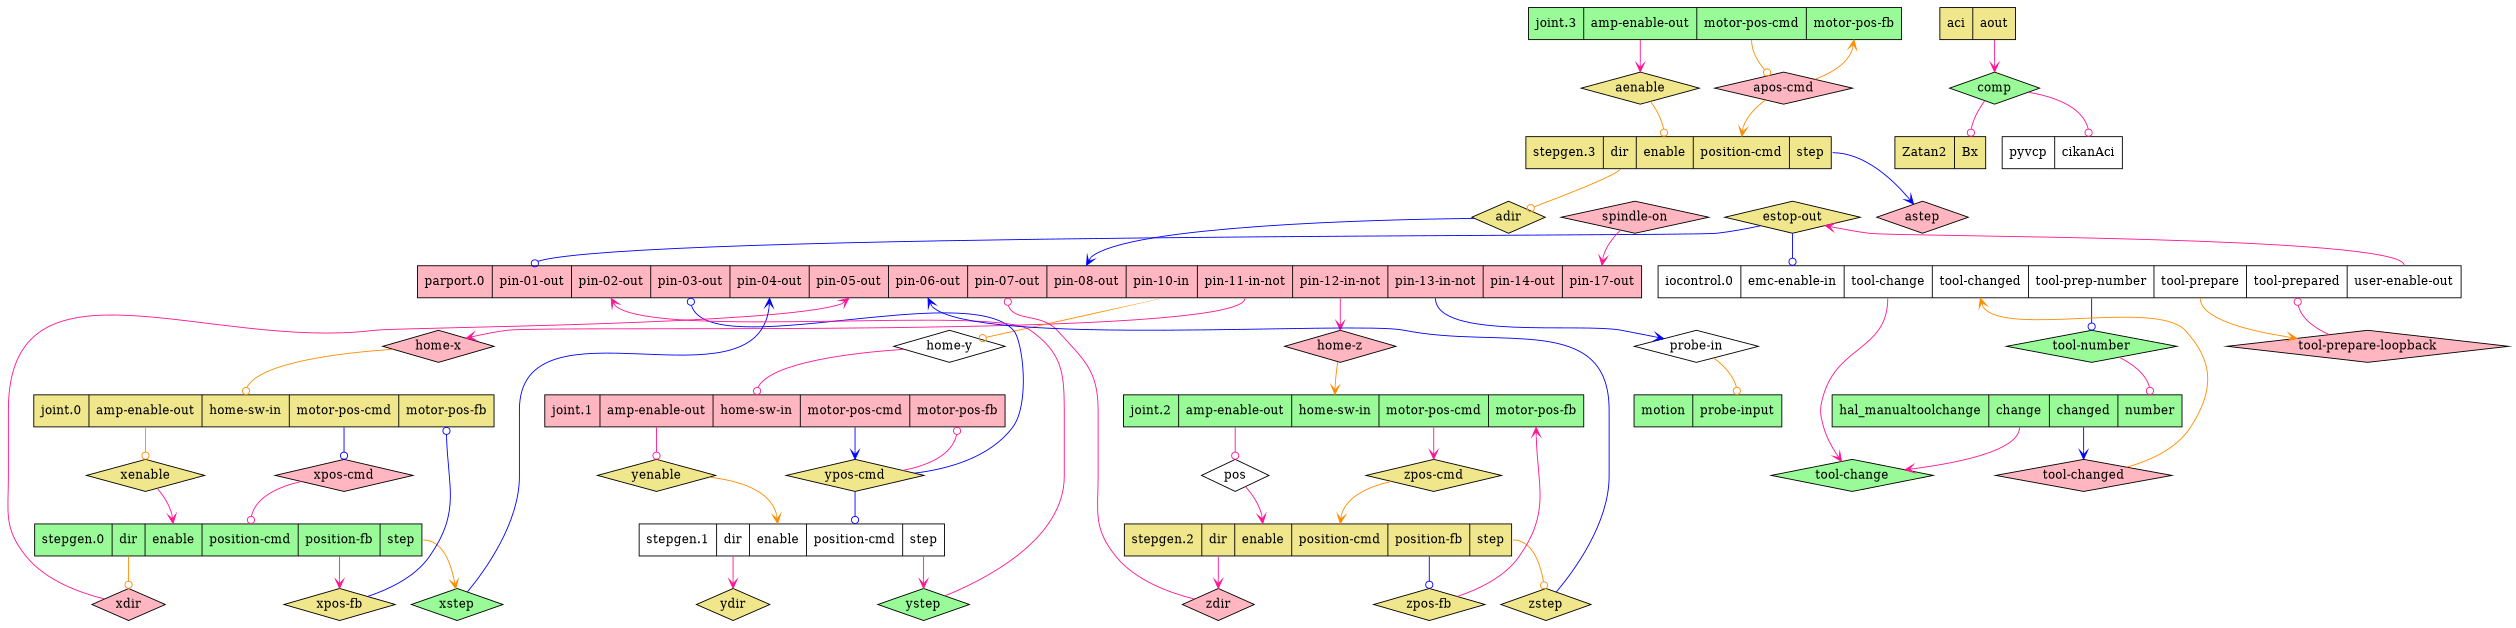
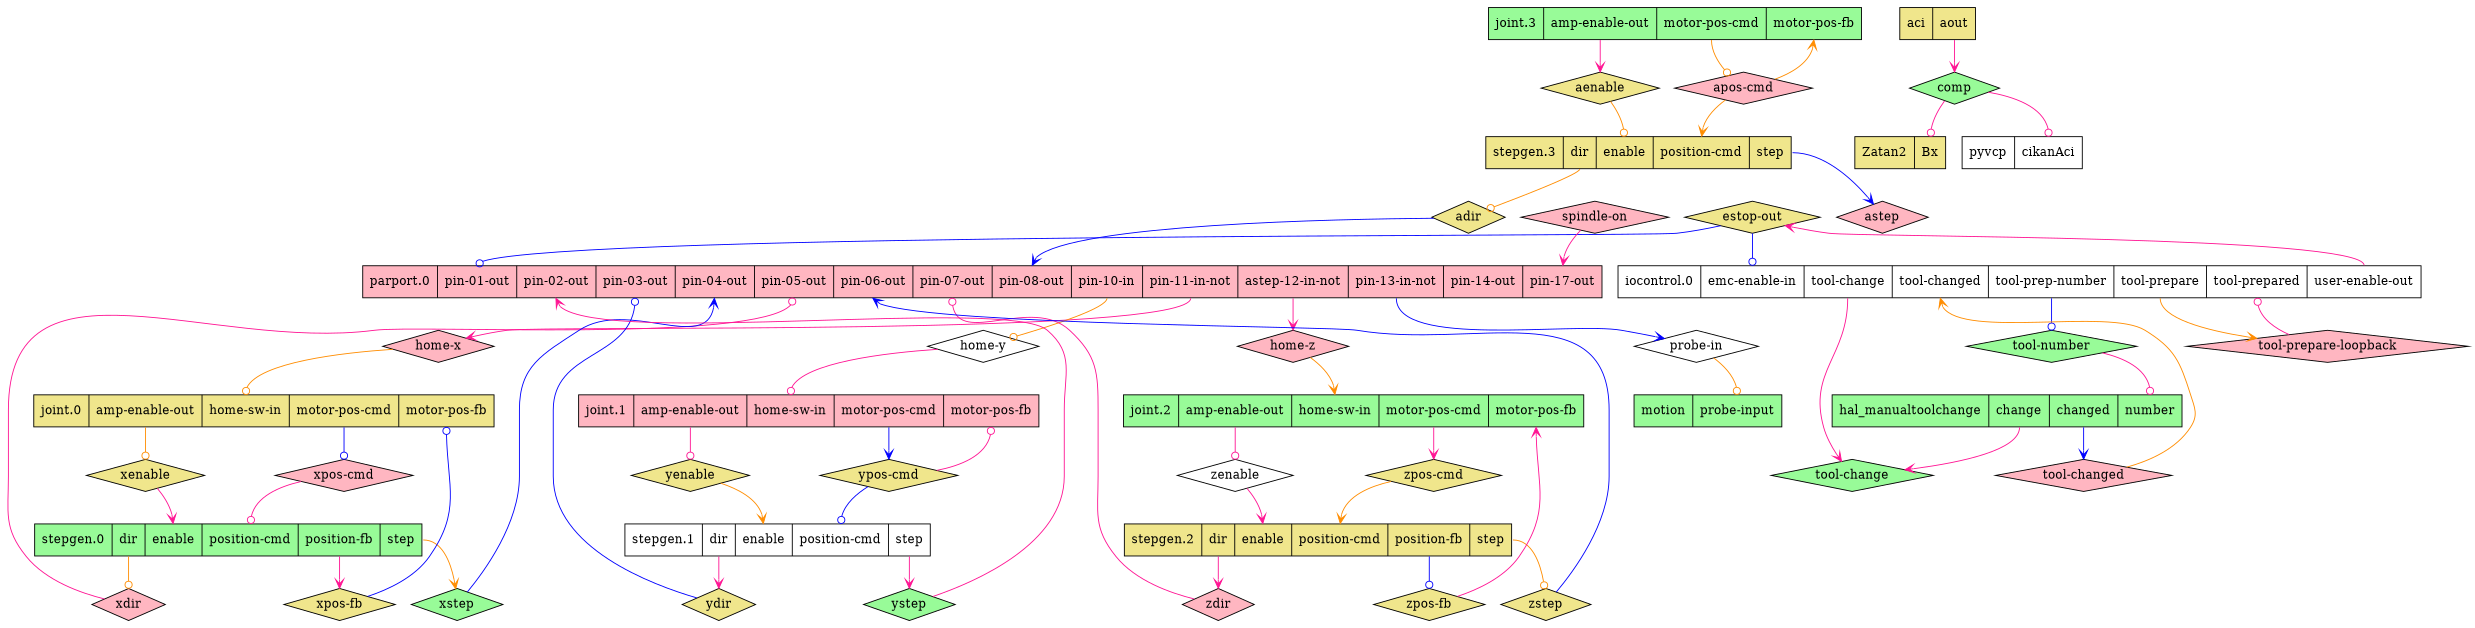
(1340, 281) -> (1293, 281)
(929, 314) -> (553, 474)
(276, 330) -> (251, 329)
(1235, 475) -> (1235, 475)
